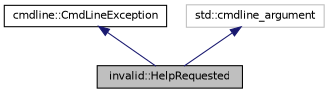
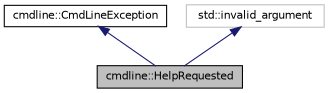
(255, 16) -> (255, 16)
(170, 77) -> (170, 77)
